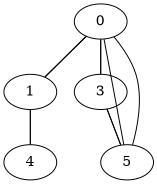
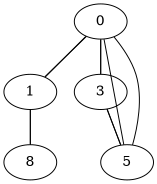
(30, 162) -> (30, 162)
